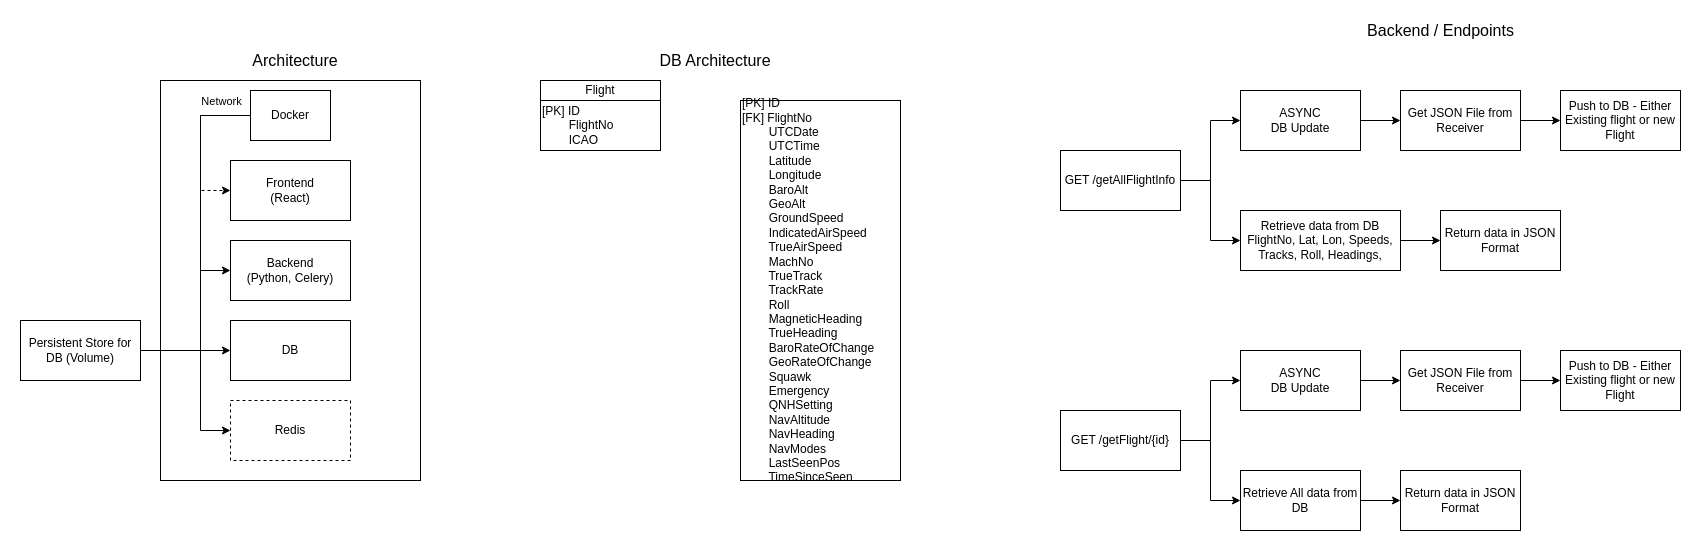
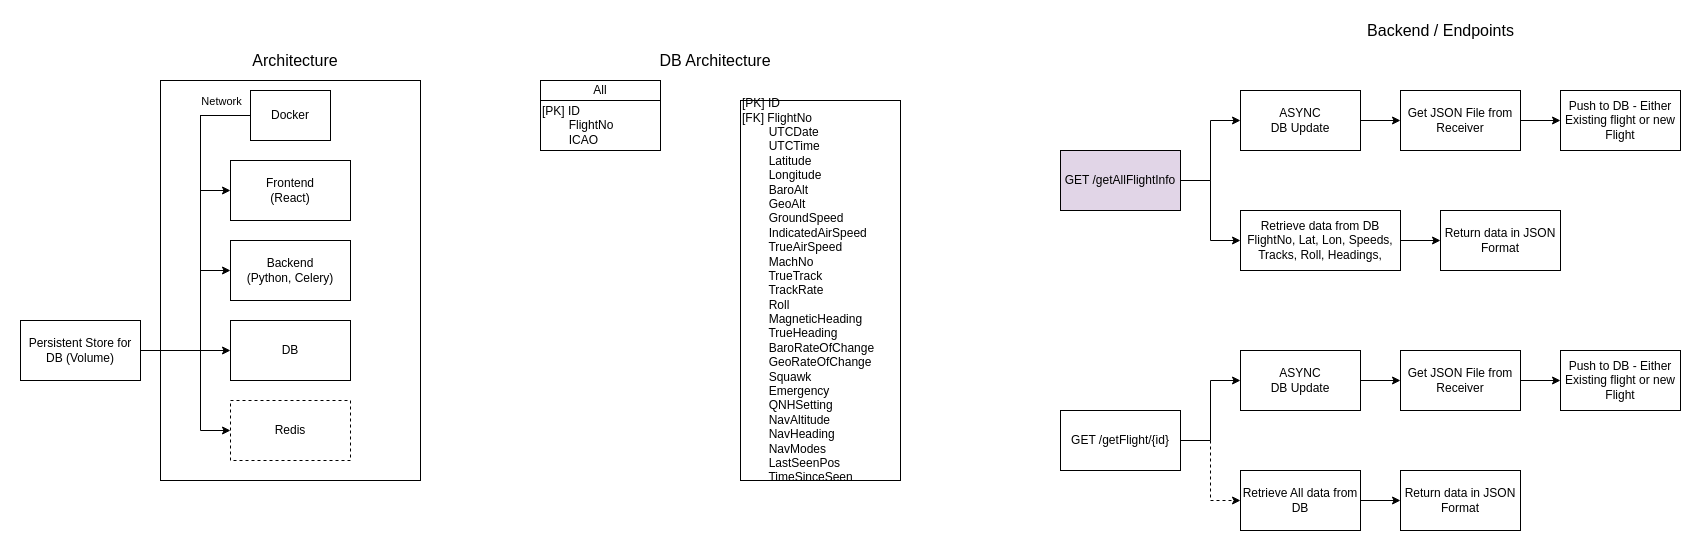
(601, 91) -> (601, 91)
(1121, 181) -> (1121, 181)
(213, 191) -> (213, 191)
(1211, 483) -> (1211, 483)
